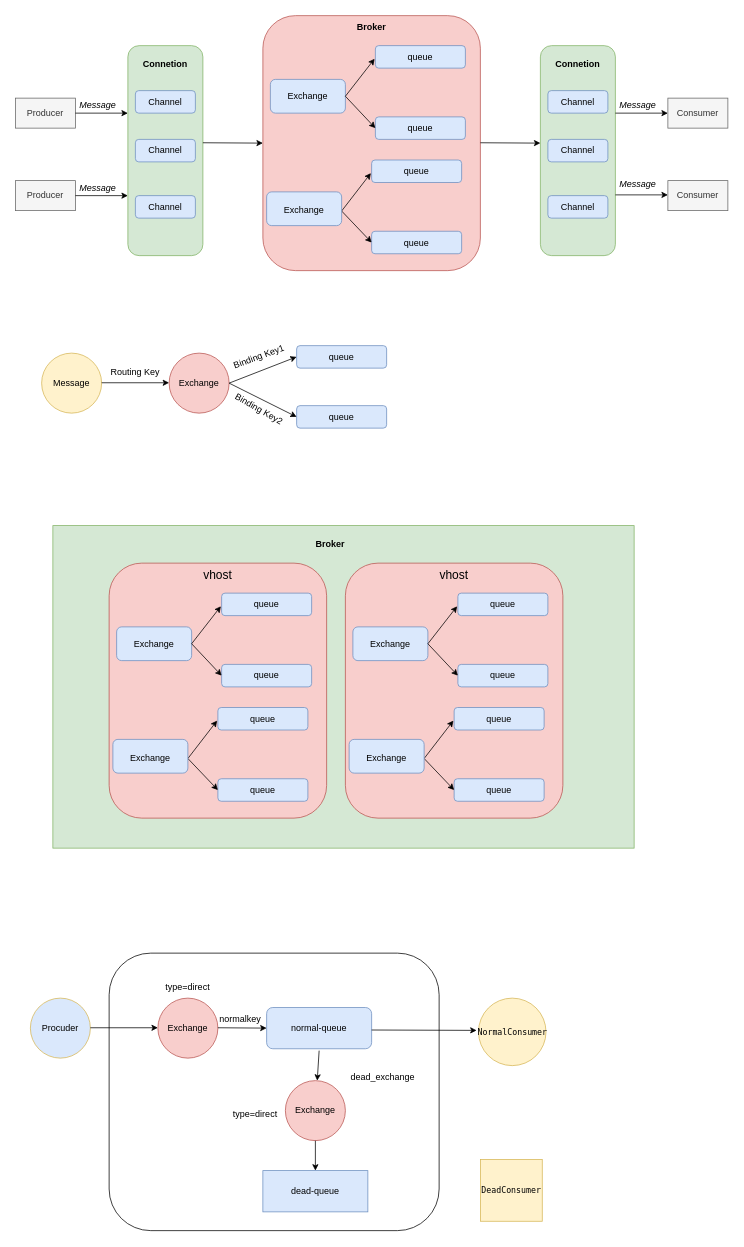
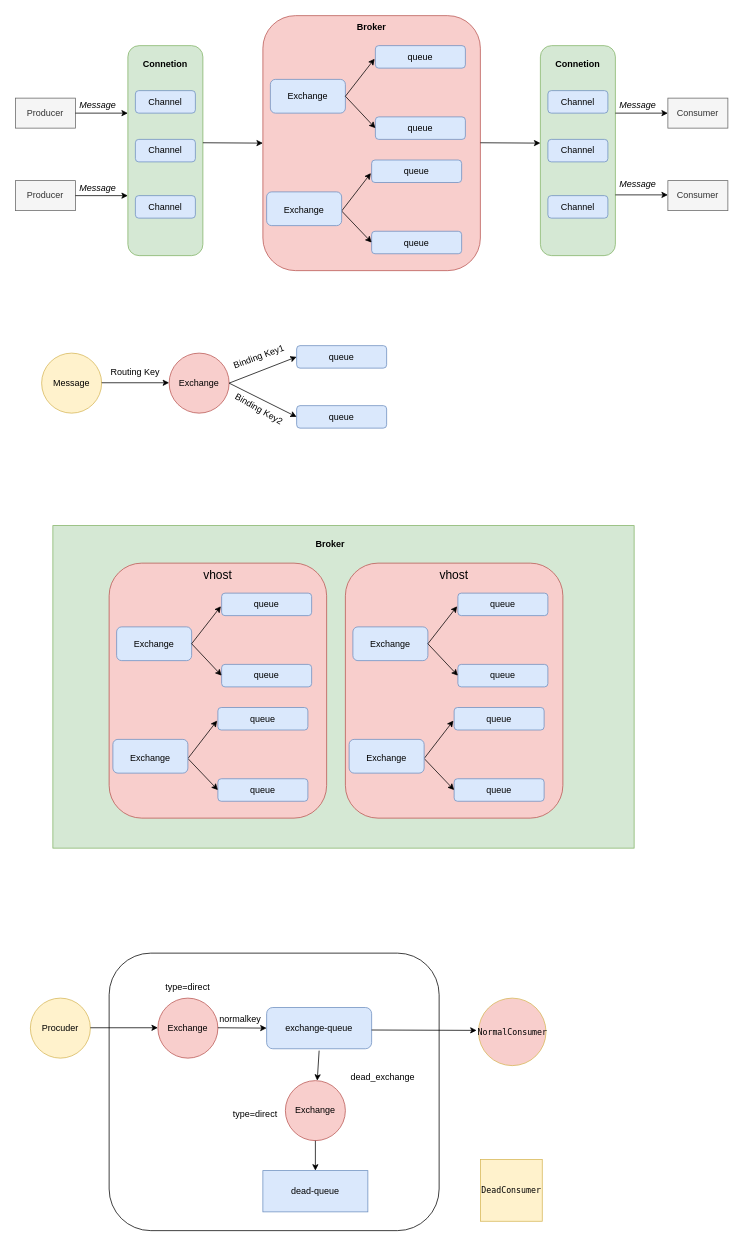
(60, 1028) -> (60, 1028)
(319, 1028) -> (319, 1028)
(512, 1032) -> (512, 1032)
